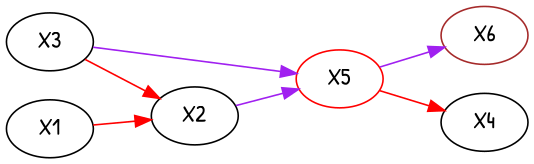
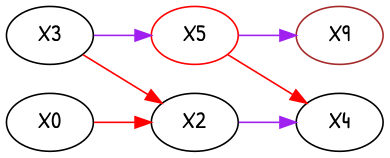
(485, 35) -> (340, 35)
(259, 99) -> (259, 122)
(50, 129) -> (50, 122)
